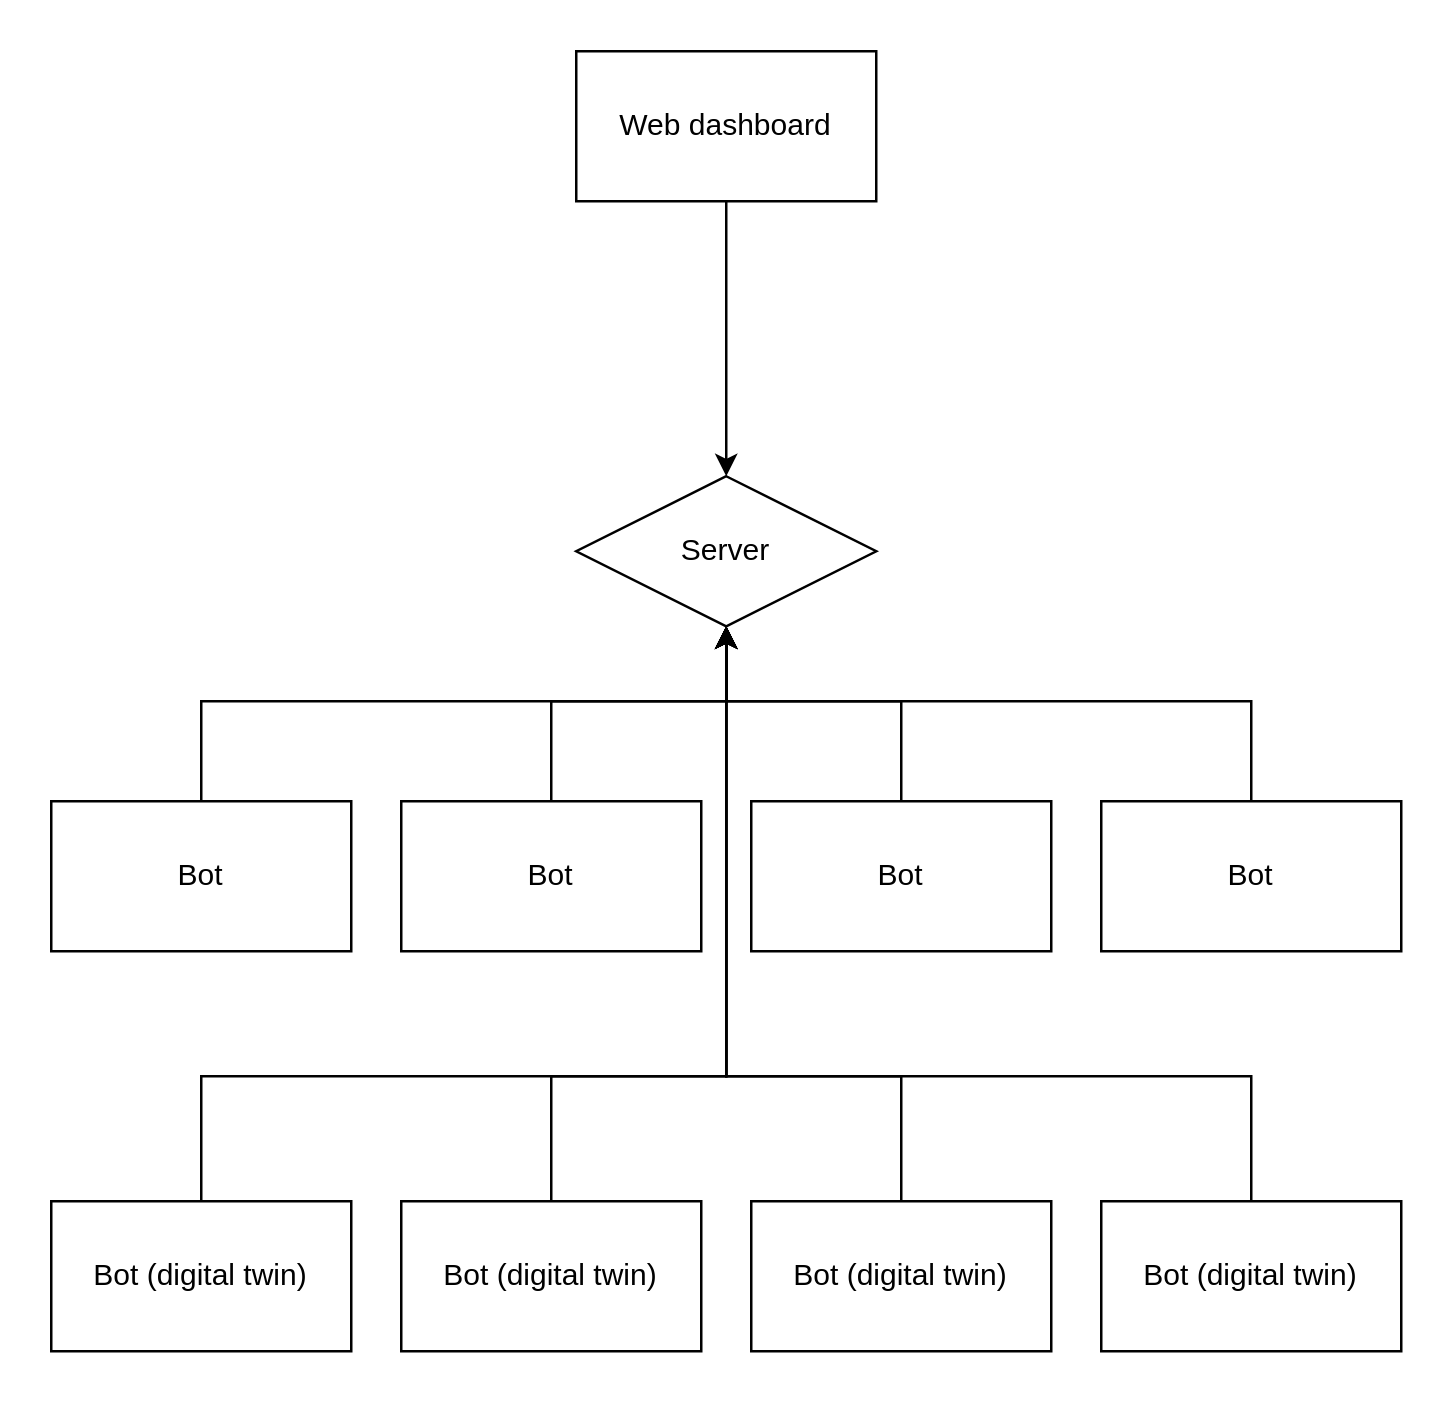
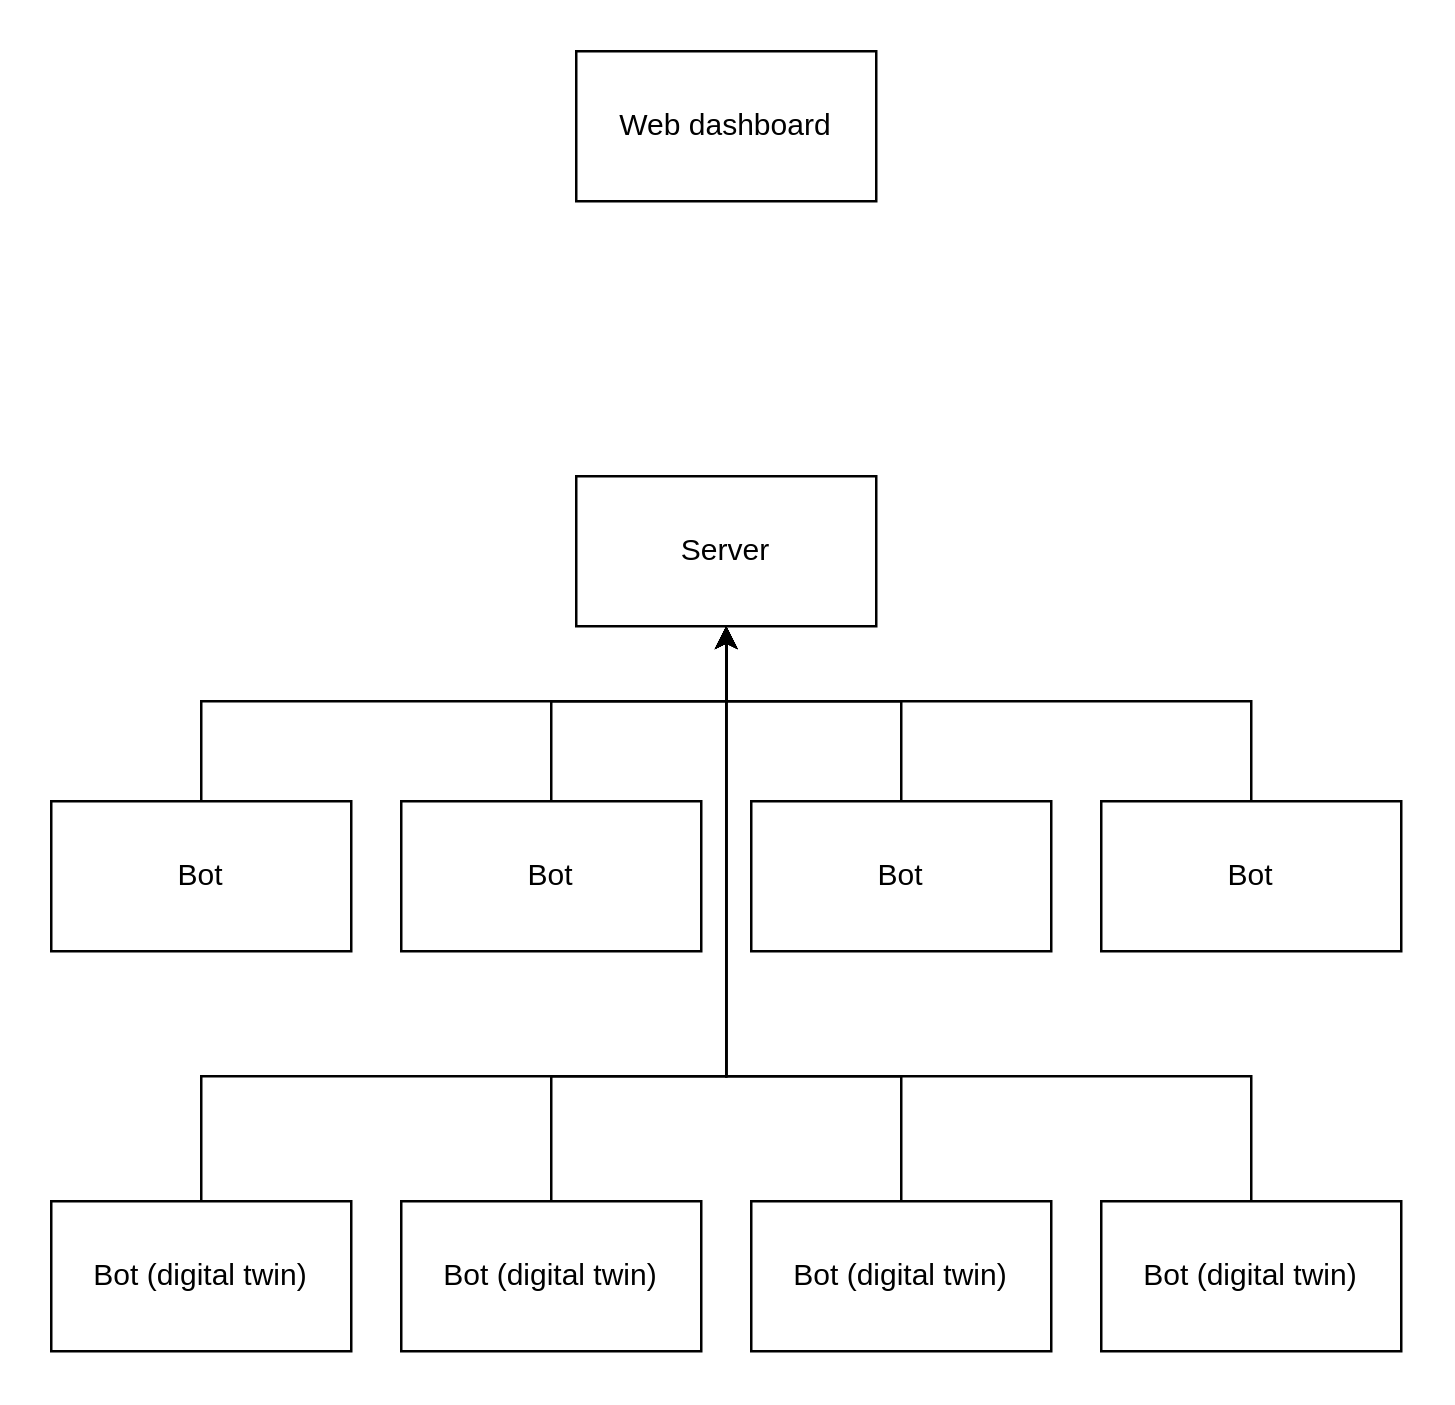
(726, 330) -> none
(726, 551) -> (726, 551)
